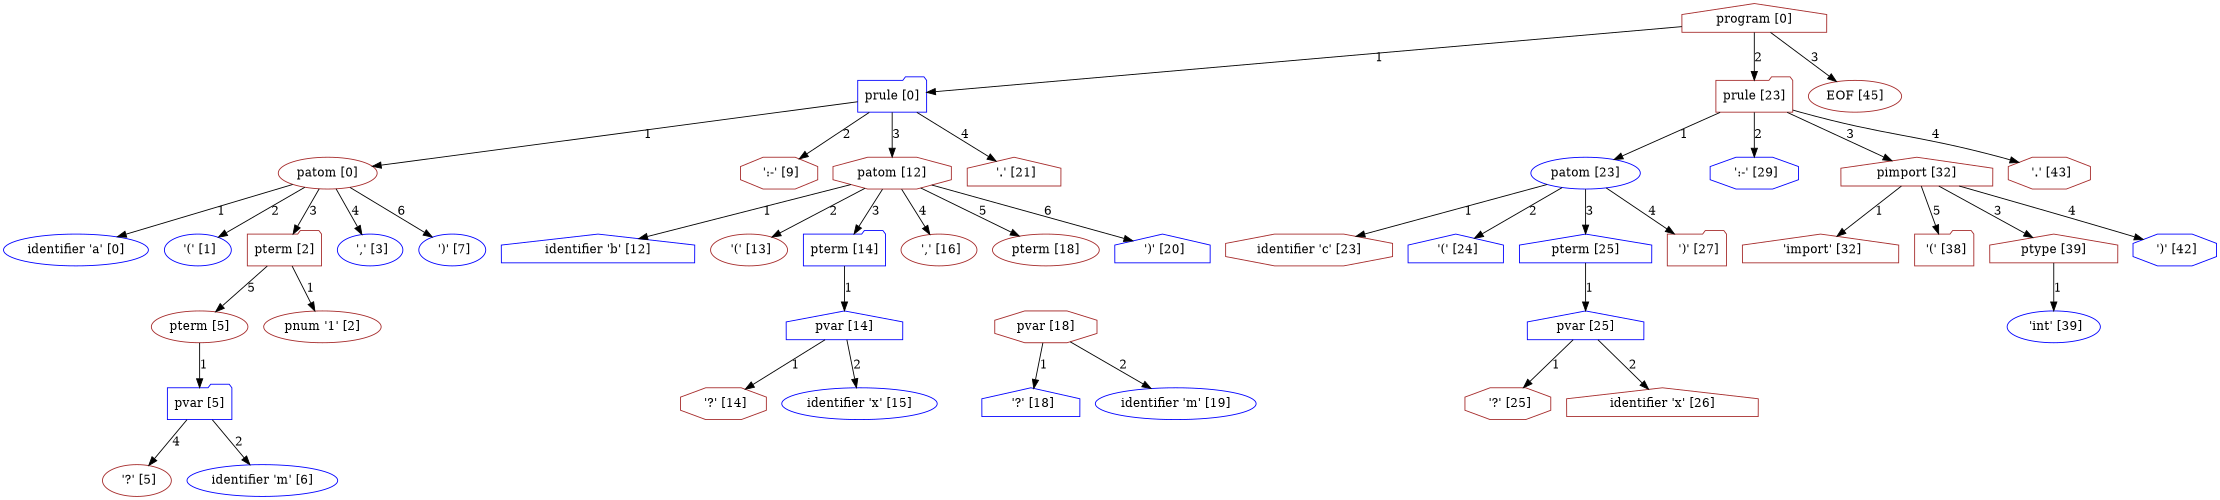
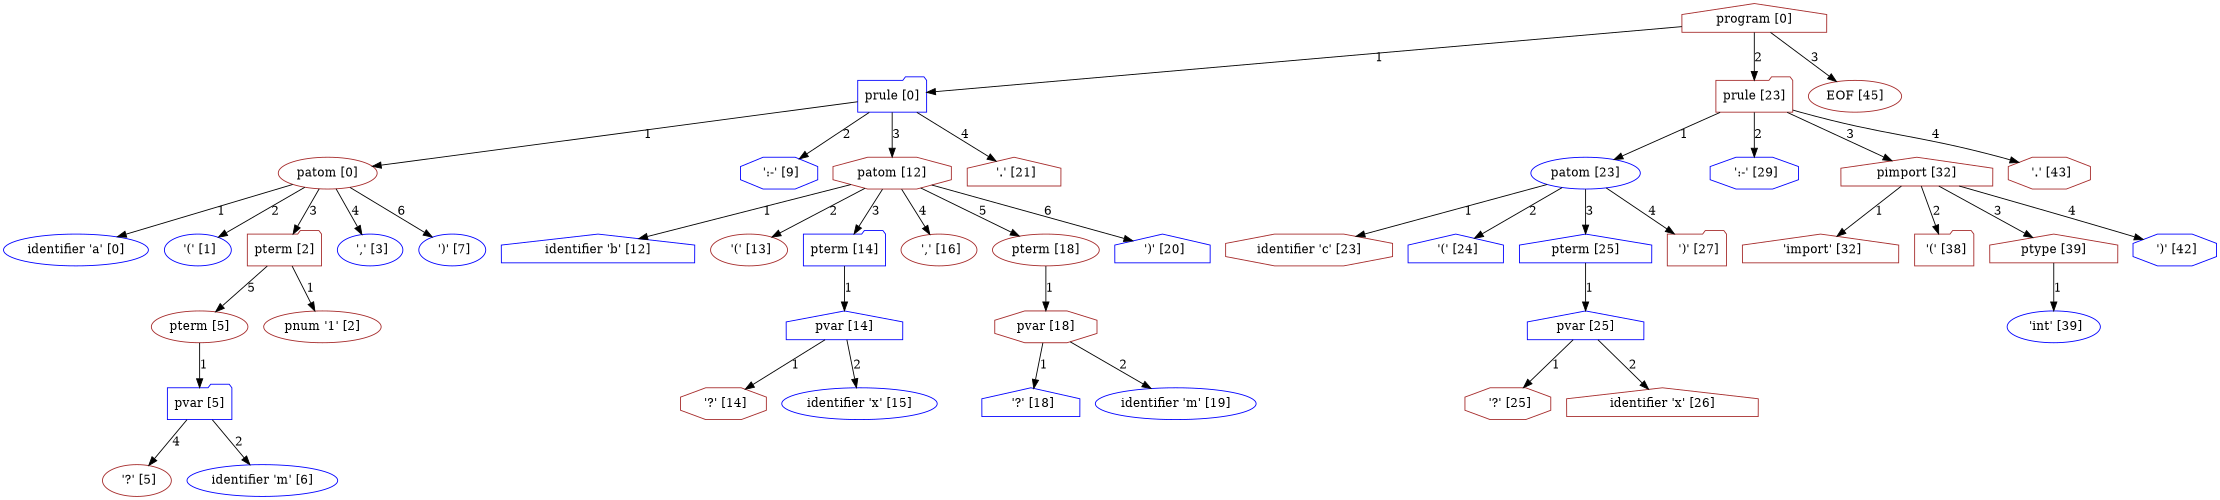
(779, 173) -> (779, 173)
(1937, 212) -> (1937, 212)
none -> (1046, 284)
